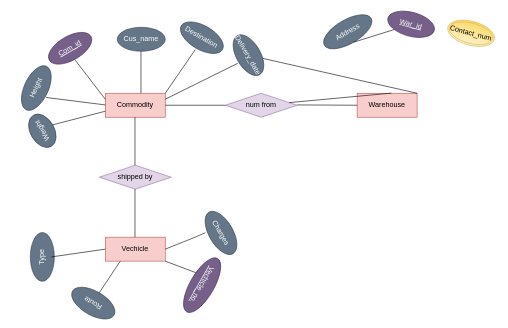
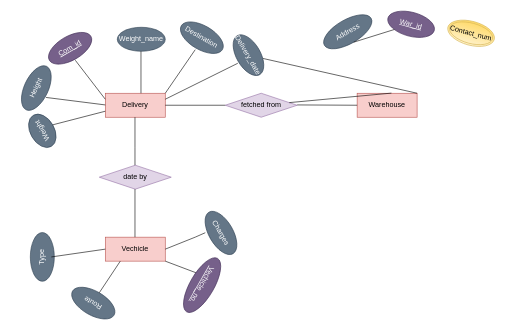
(141, 39) -> (141, 39)
(135, 105) -> (135, 105)
(261, 105) -> (261, 105)
(135, 177) -> (135, 177)
